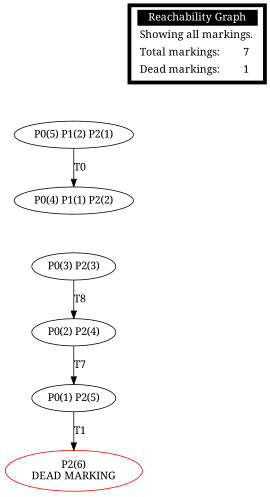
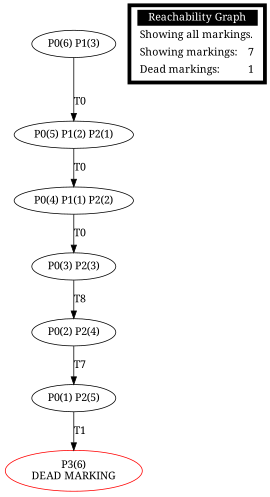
none -> (74, 44)
(180, 52) -> (189, 52)
none -> (74, 230)
(74, 471) -> (74, 471)
